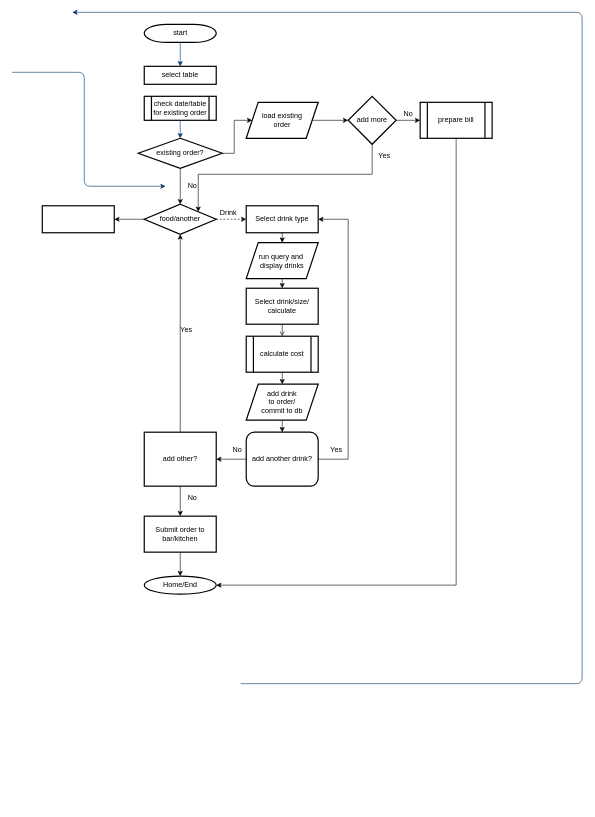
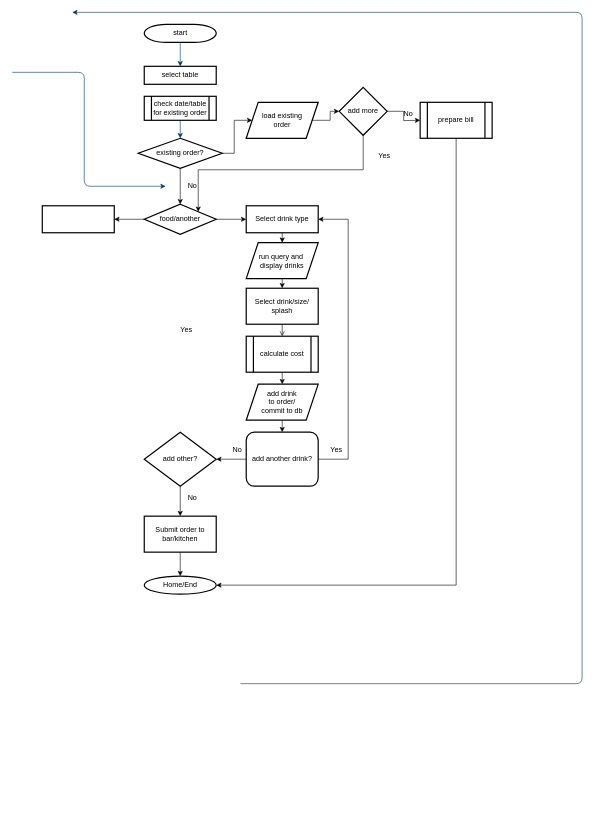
(372, 120) -> (363, 111)
(228, 213) -> none
(229, 219) -> (229, 219)
(282, 306) -> (282, 306)
(180, 431) -> none
(180, 459) -> (180, 459)
